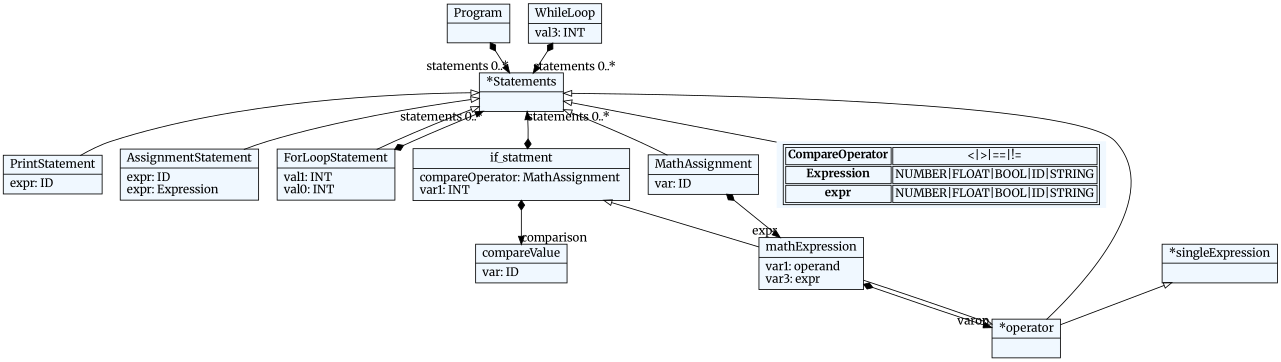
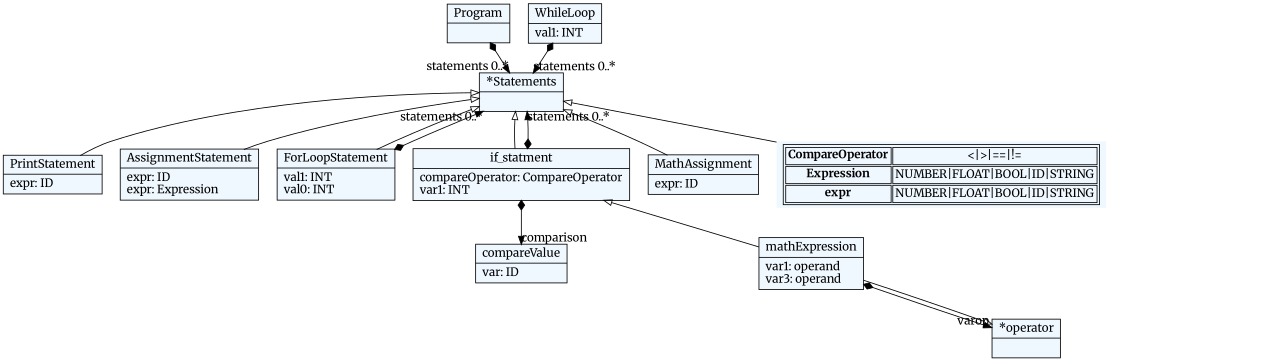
(560, 33) -> (559, 33)
(950, 108) -> (515, 134)
(520, 178) -> (521, 178)
(673, 184) -> (677, 184)
(754, 216) -> none
(1220, 264) -> none
(793, 279) -> (803, 279)
